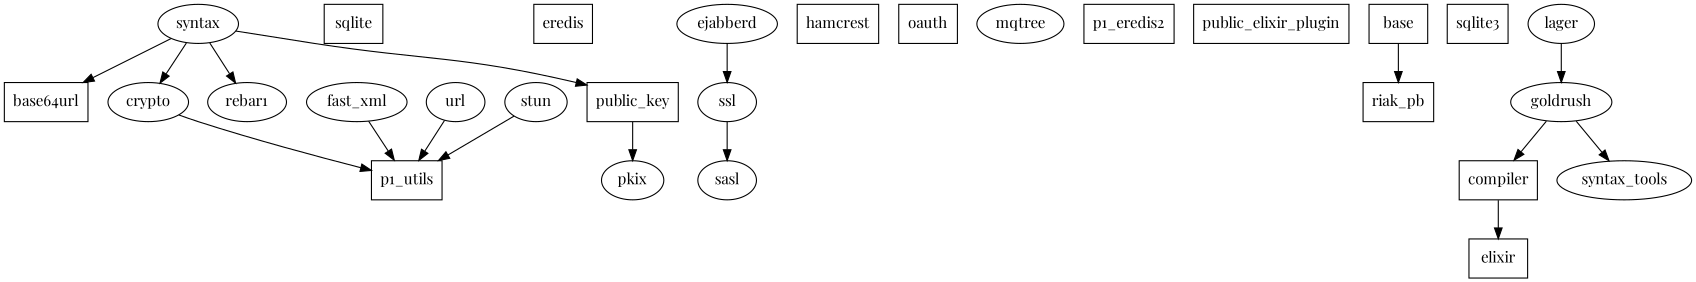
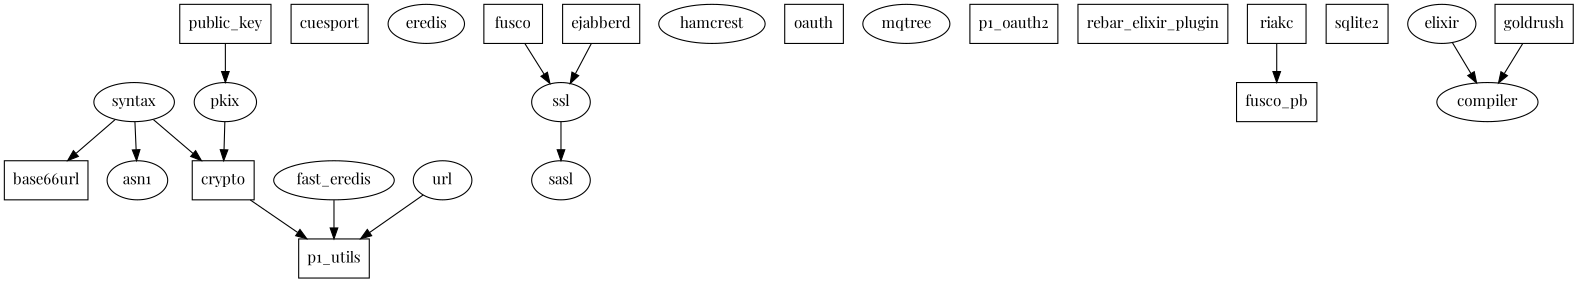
(354, 24) -> (330, 24)
none -> (513, 24)
(563, 24) -> (426, 24)
(727, 24) -> (601, 24)
(838, 24) -> (712, 24)
(1129, 24) -> (1014, 24)
(1271, 24) -> (1153, 24)
(1398, 24) -> (1277, 24)
(1478, 24) -> (1357, 24)
(1561, 24) -> none
(406, 55) -> none
(46, 102) -> (46, 180)
(148, 102) -> (223, 180)
(247, 102) -> (137, 180)
(357, 102) -> (334, 180)
(536, 102) -> none
(1398, 102) -> (1277, 102)
(1561, 102) -> (1534, 24)
none -> (224, 136)
(1498, 180) -> (1487, 102)
(1624, 180) -> none
(1498, 214) -> (1462, 58)
(1498, 258) -> (1442, 24)
